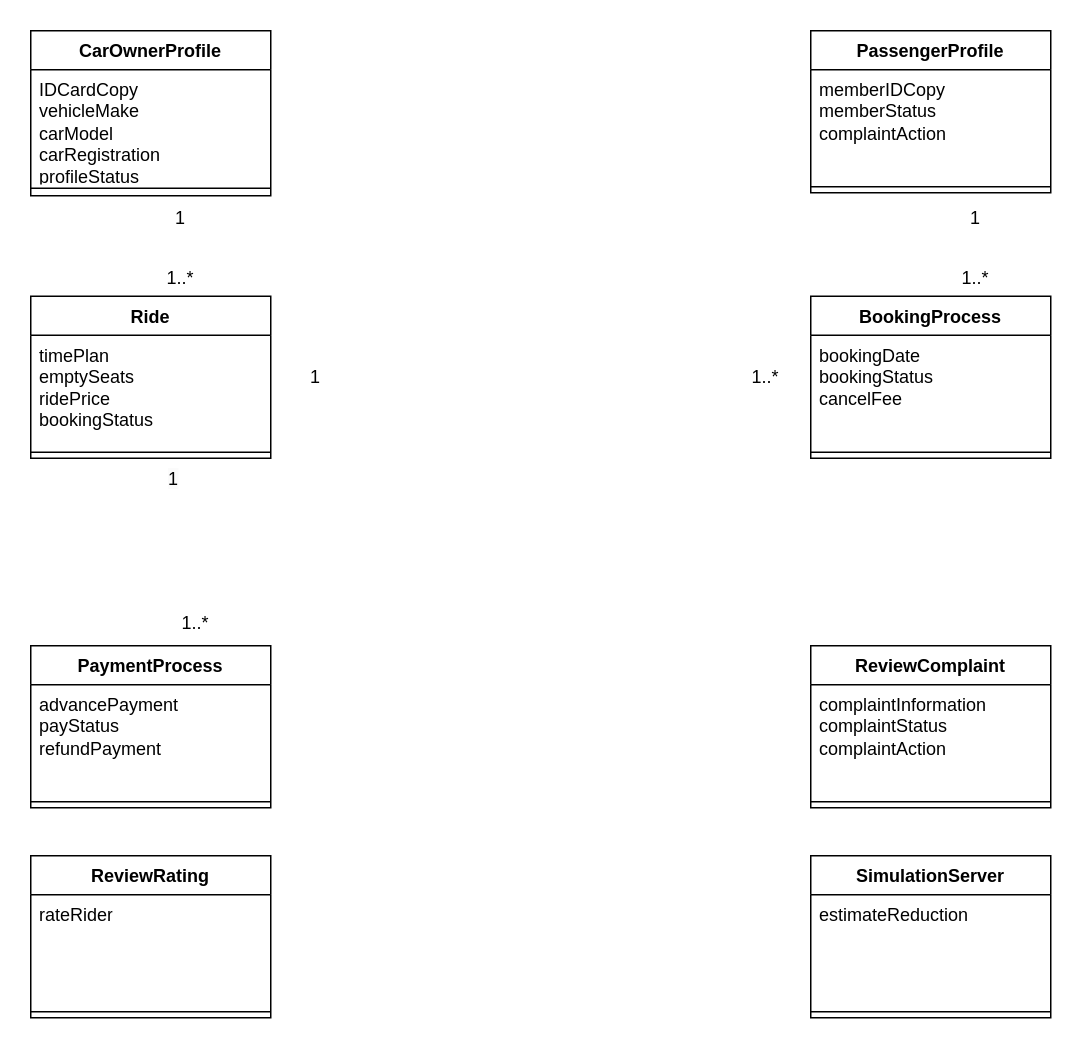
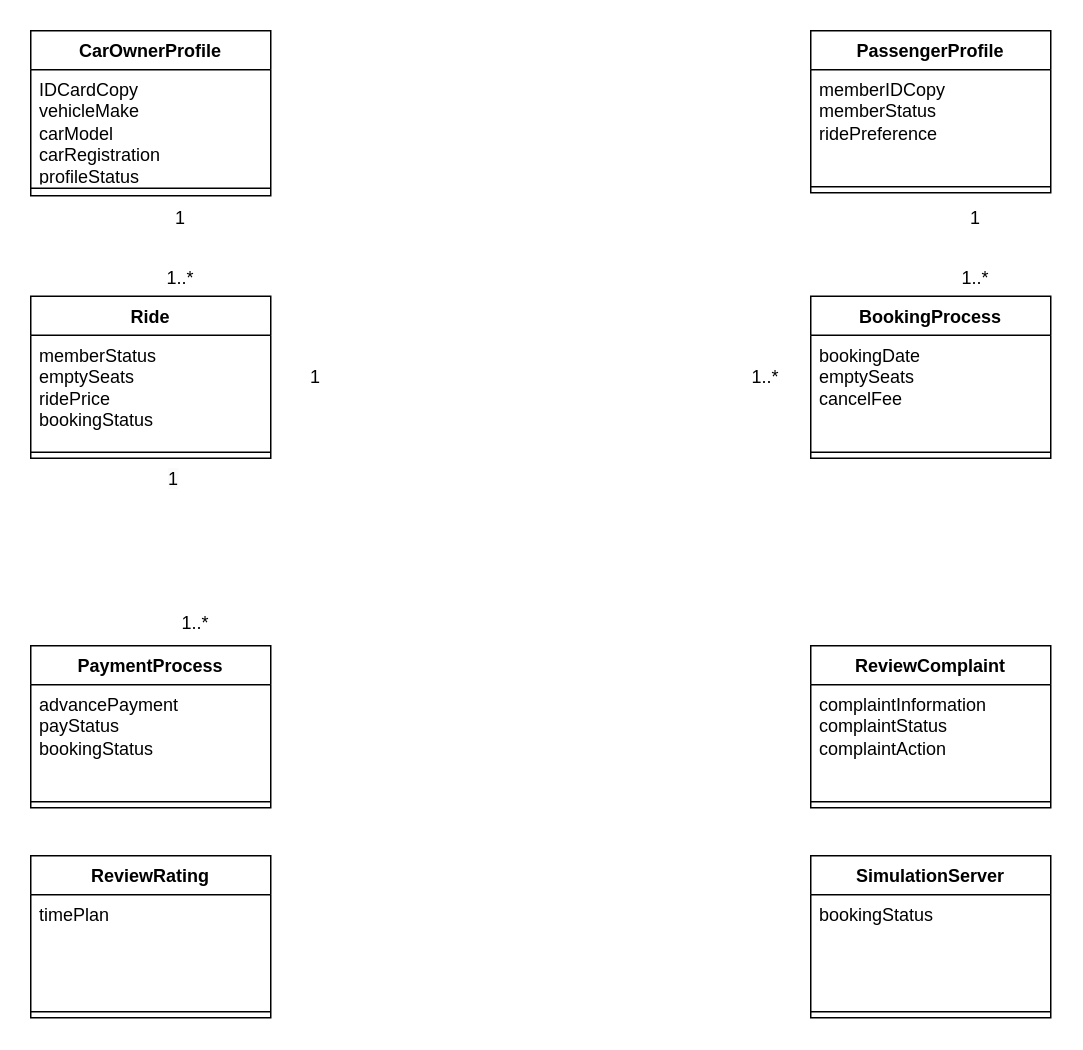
(888, 113) -> (888, 113)
(883, 378) -> (873, 378)
(103, 389) -> (103, 389)
(110, 728) -> (110, 728)
(83, 916) -> (75, 916)
(901, 916) -> (883, 916)
